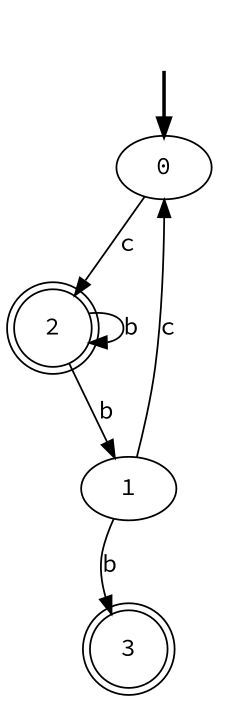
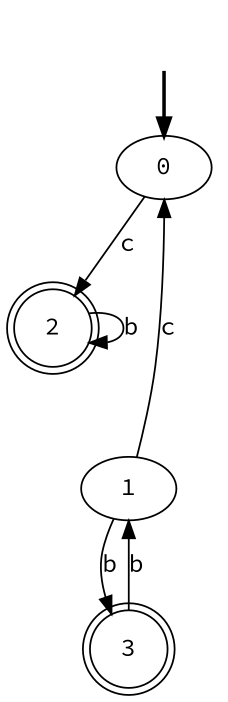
(88, 403) -> (129, 574)
